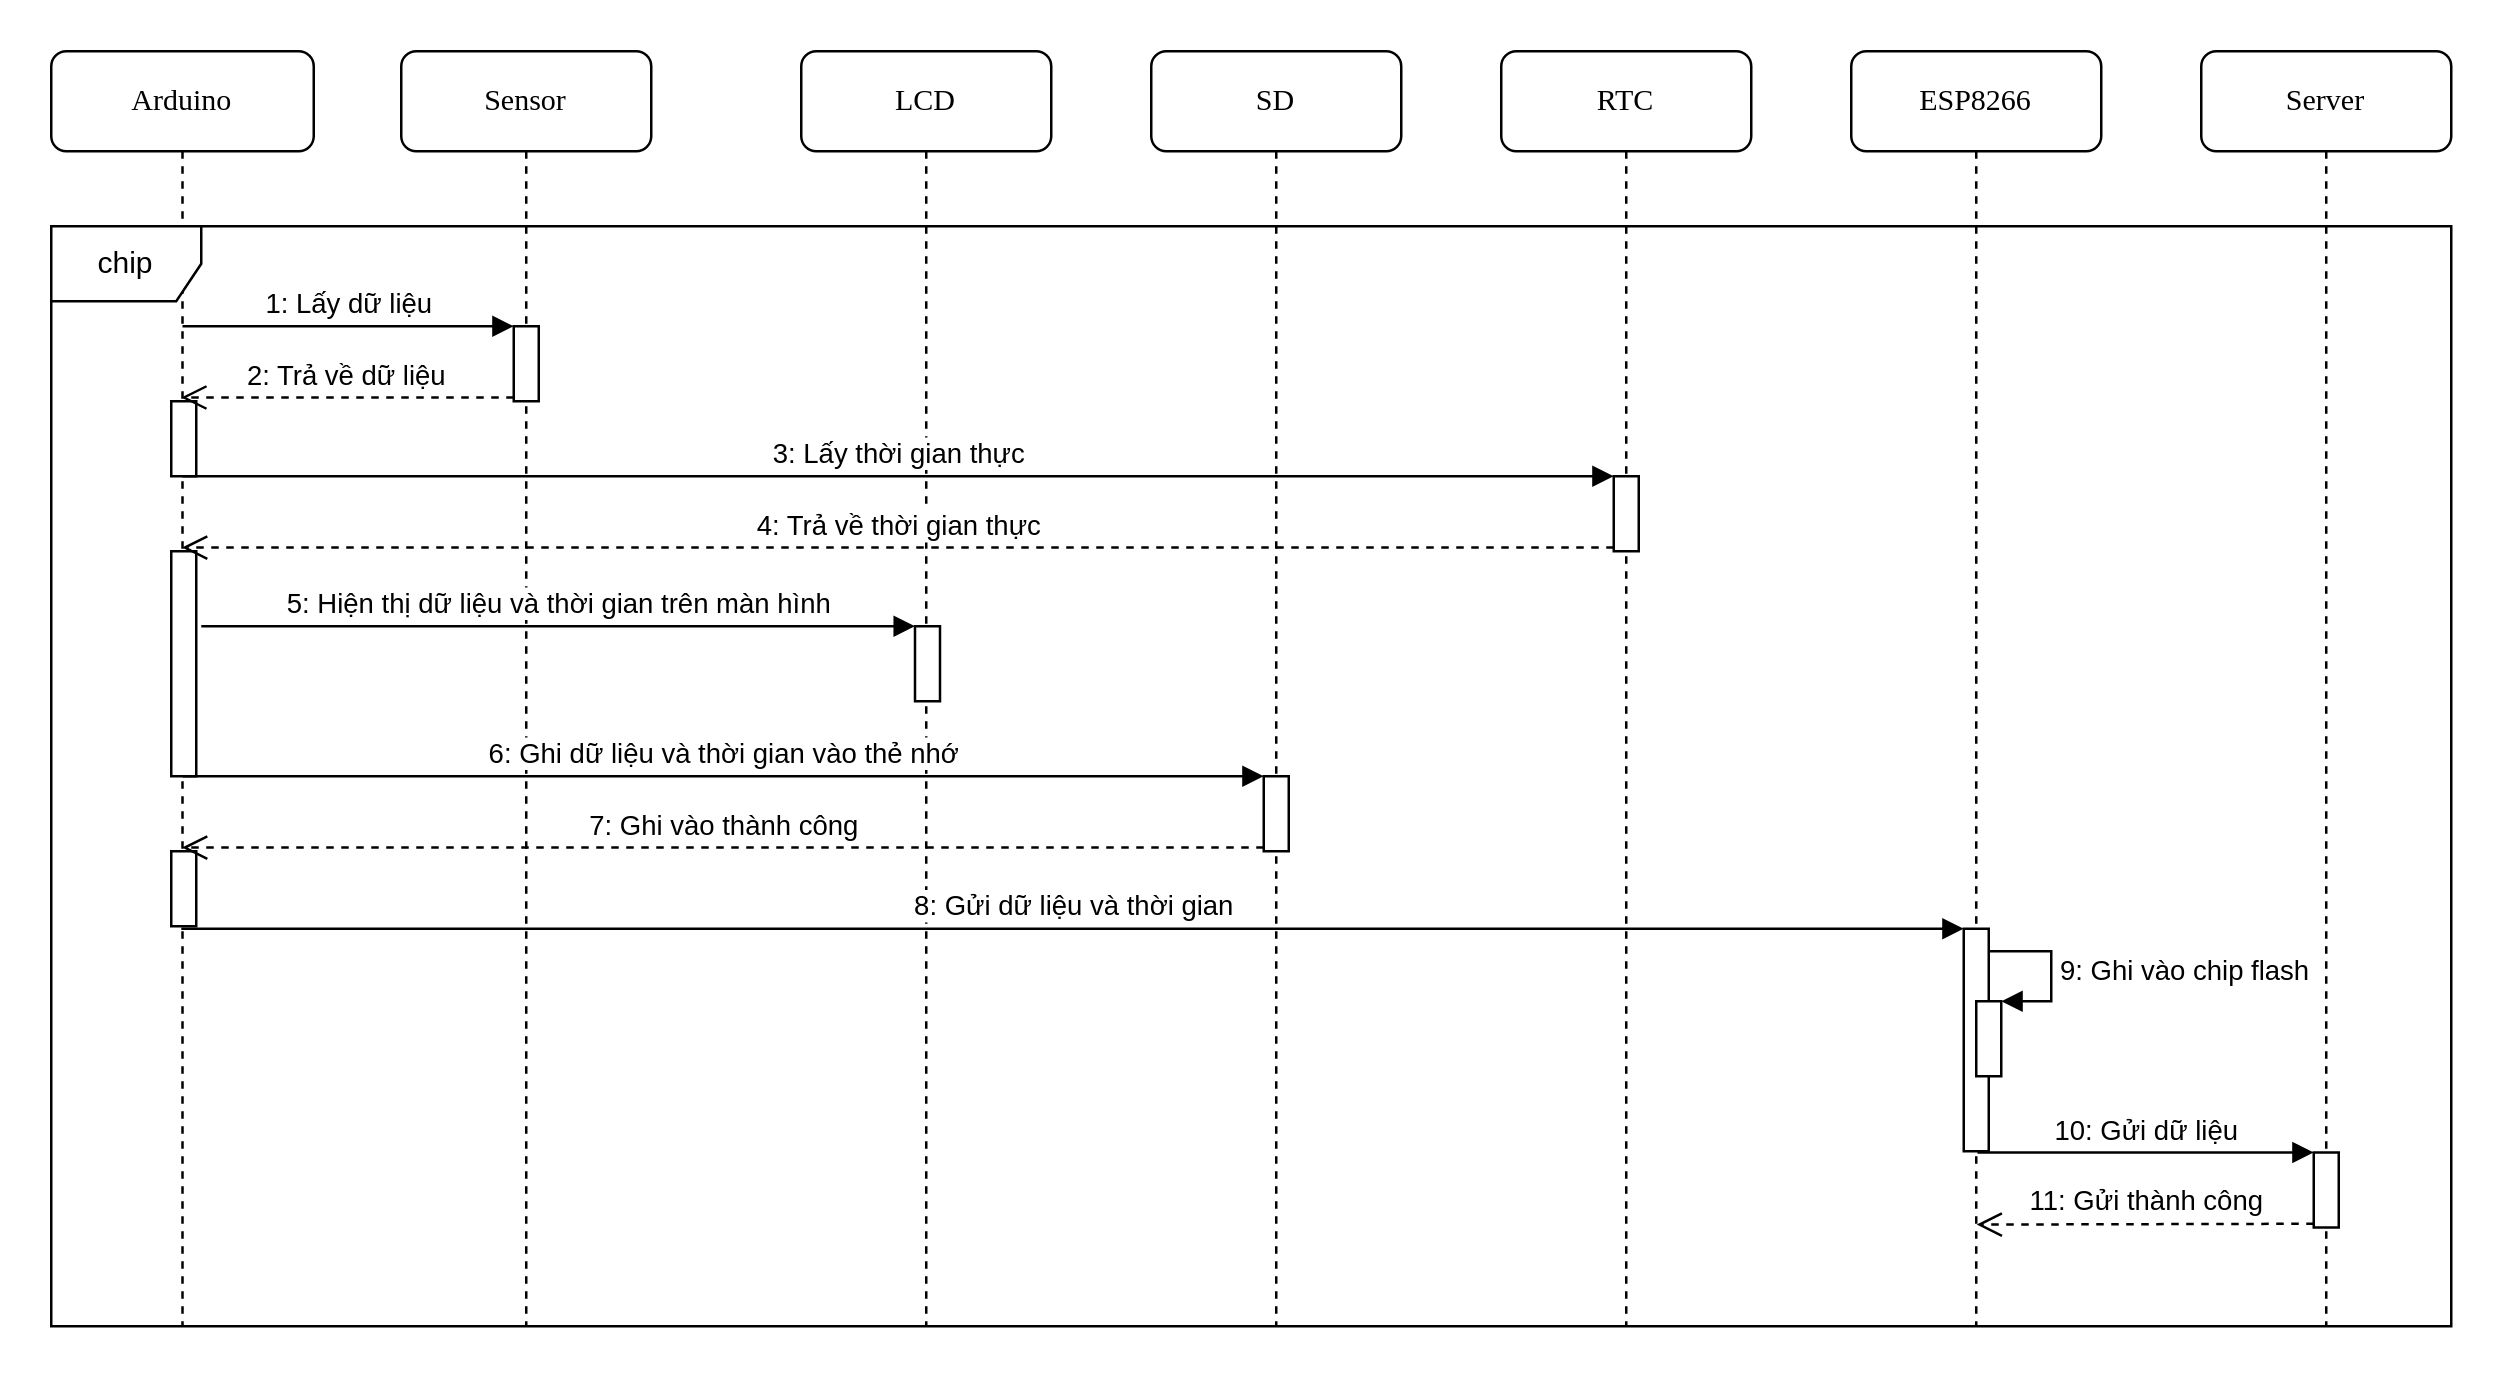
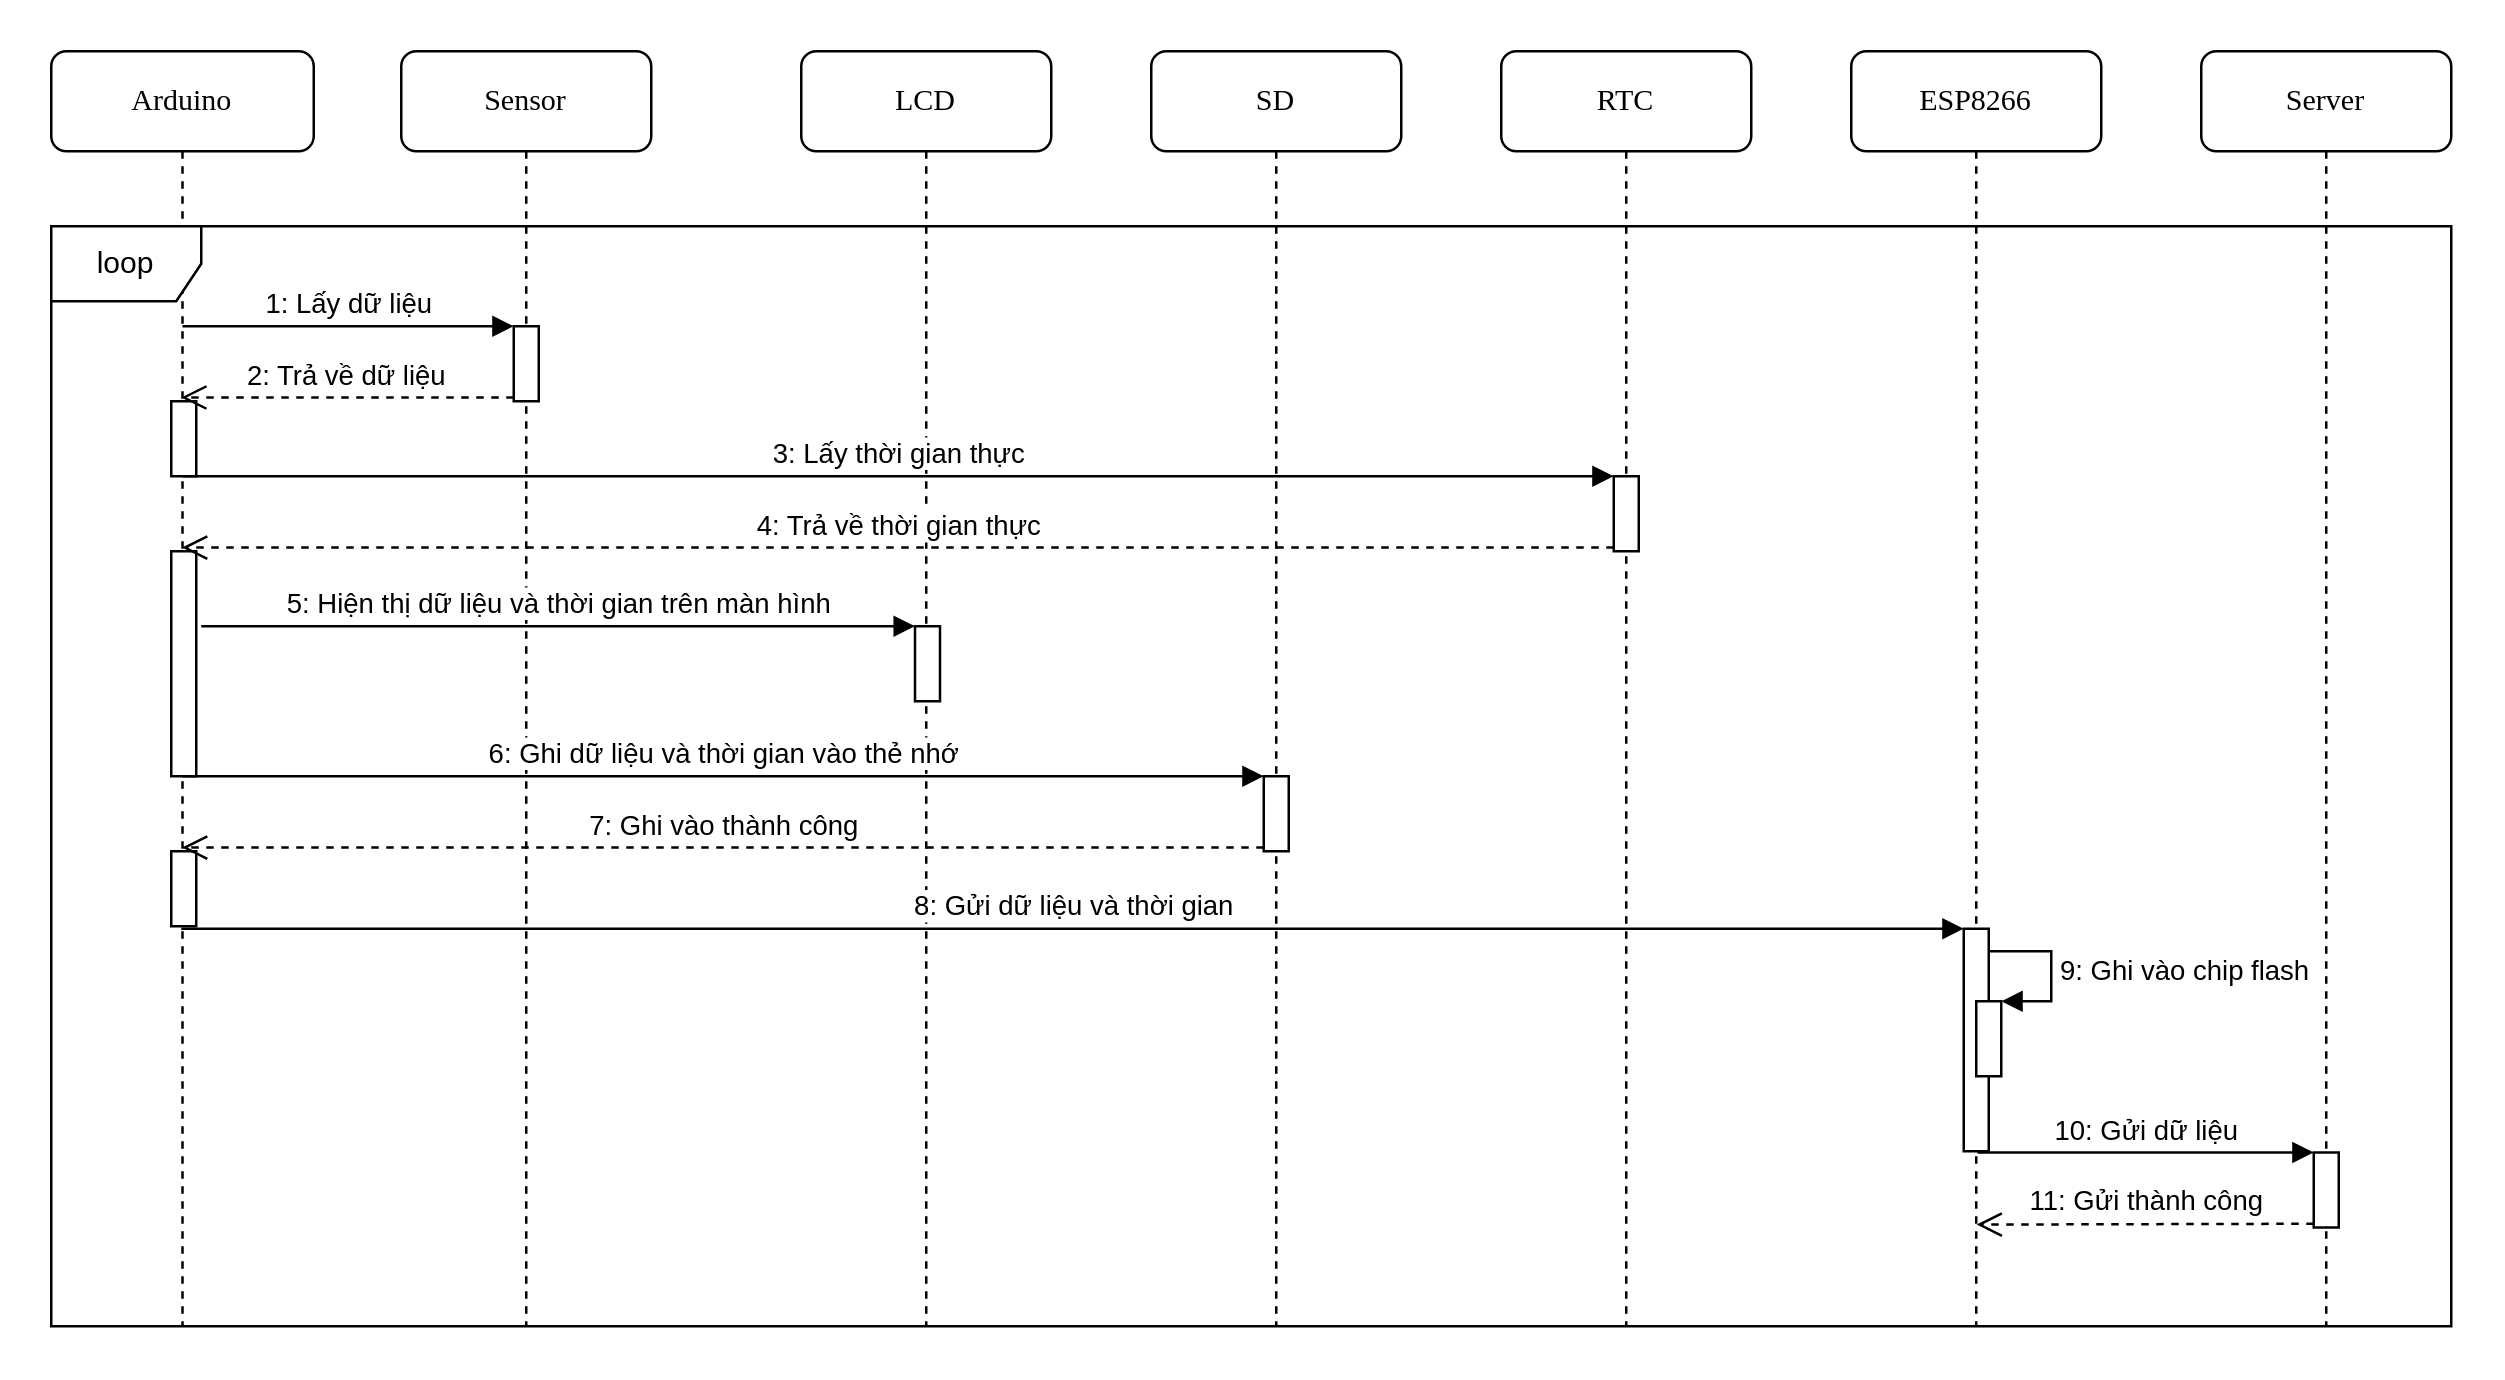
(126, 264) -> (126, 264)
